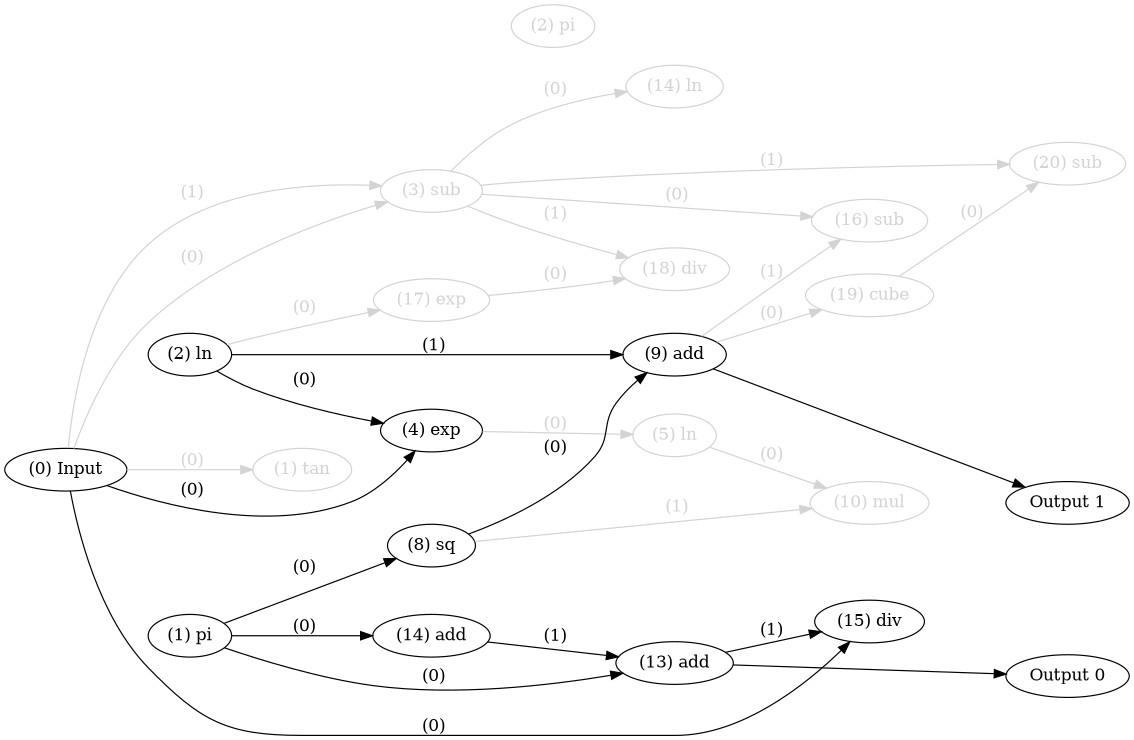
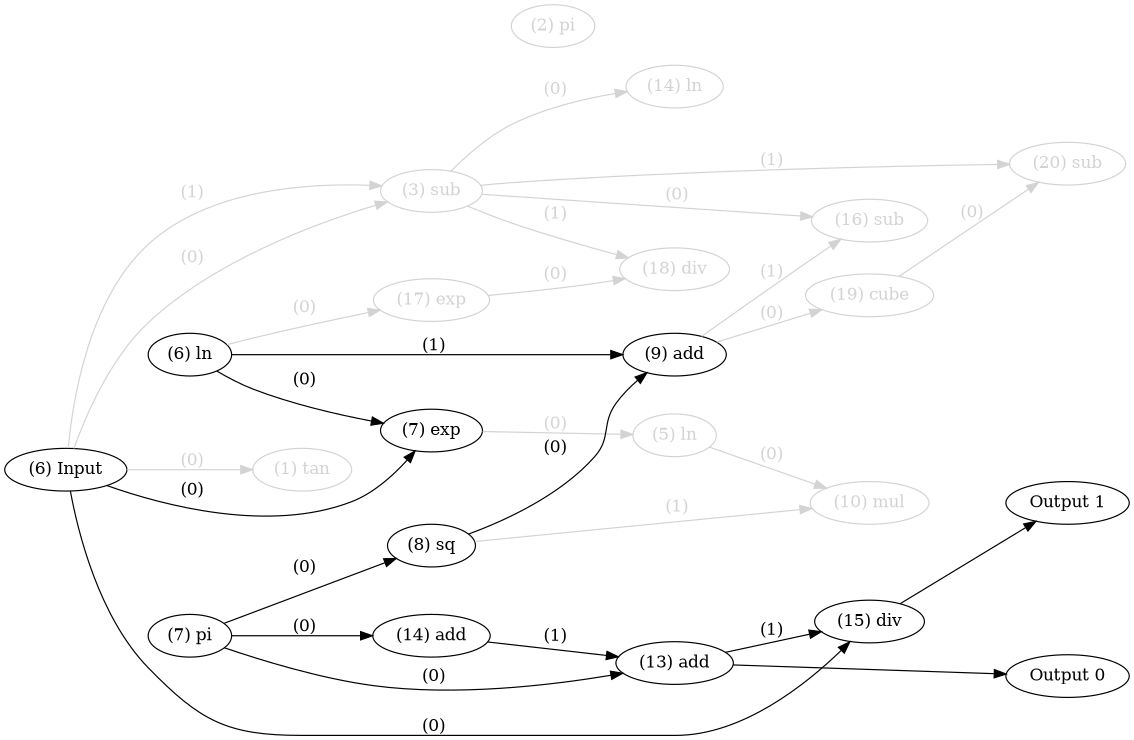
(190, 355) -> (190, 355)
(863, 426) -> (963, 566)
(431, 431) -> (431, 431)
(66, 470) -> (66, 470)
(190, 636) -> (190, 636)
